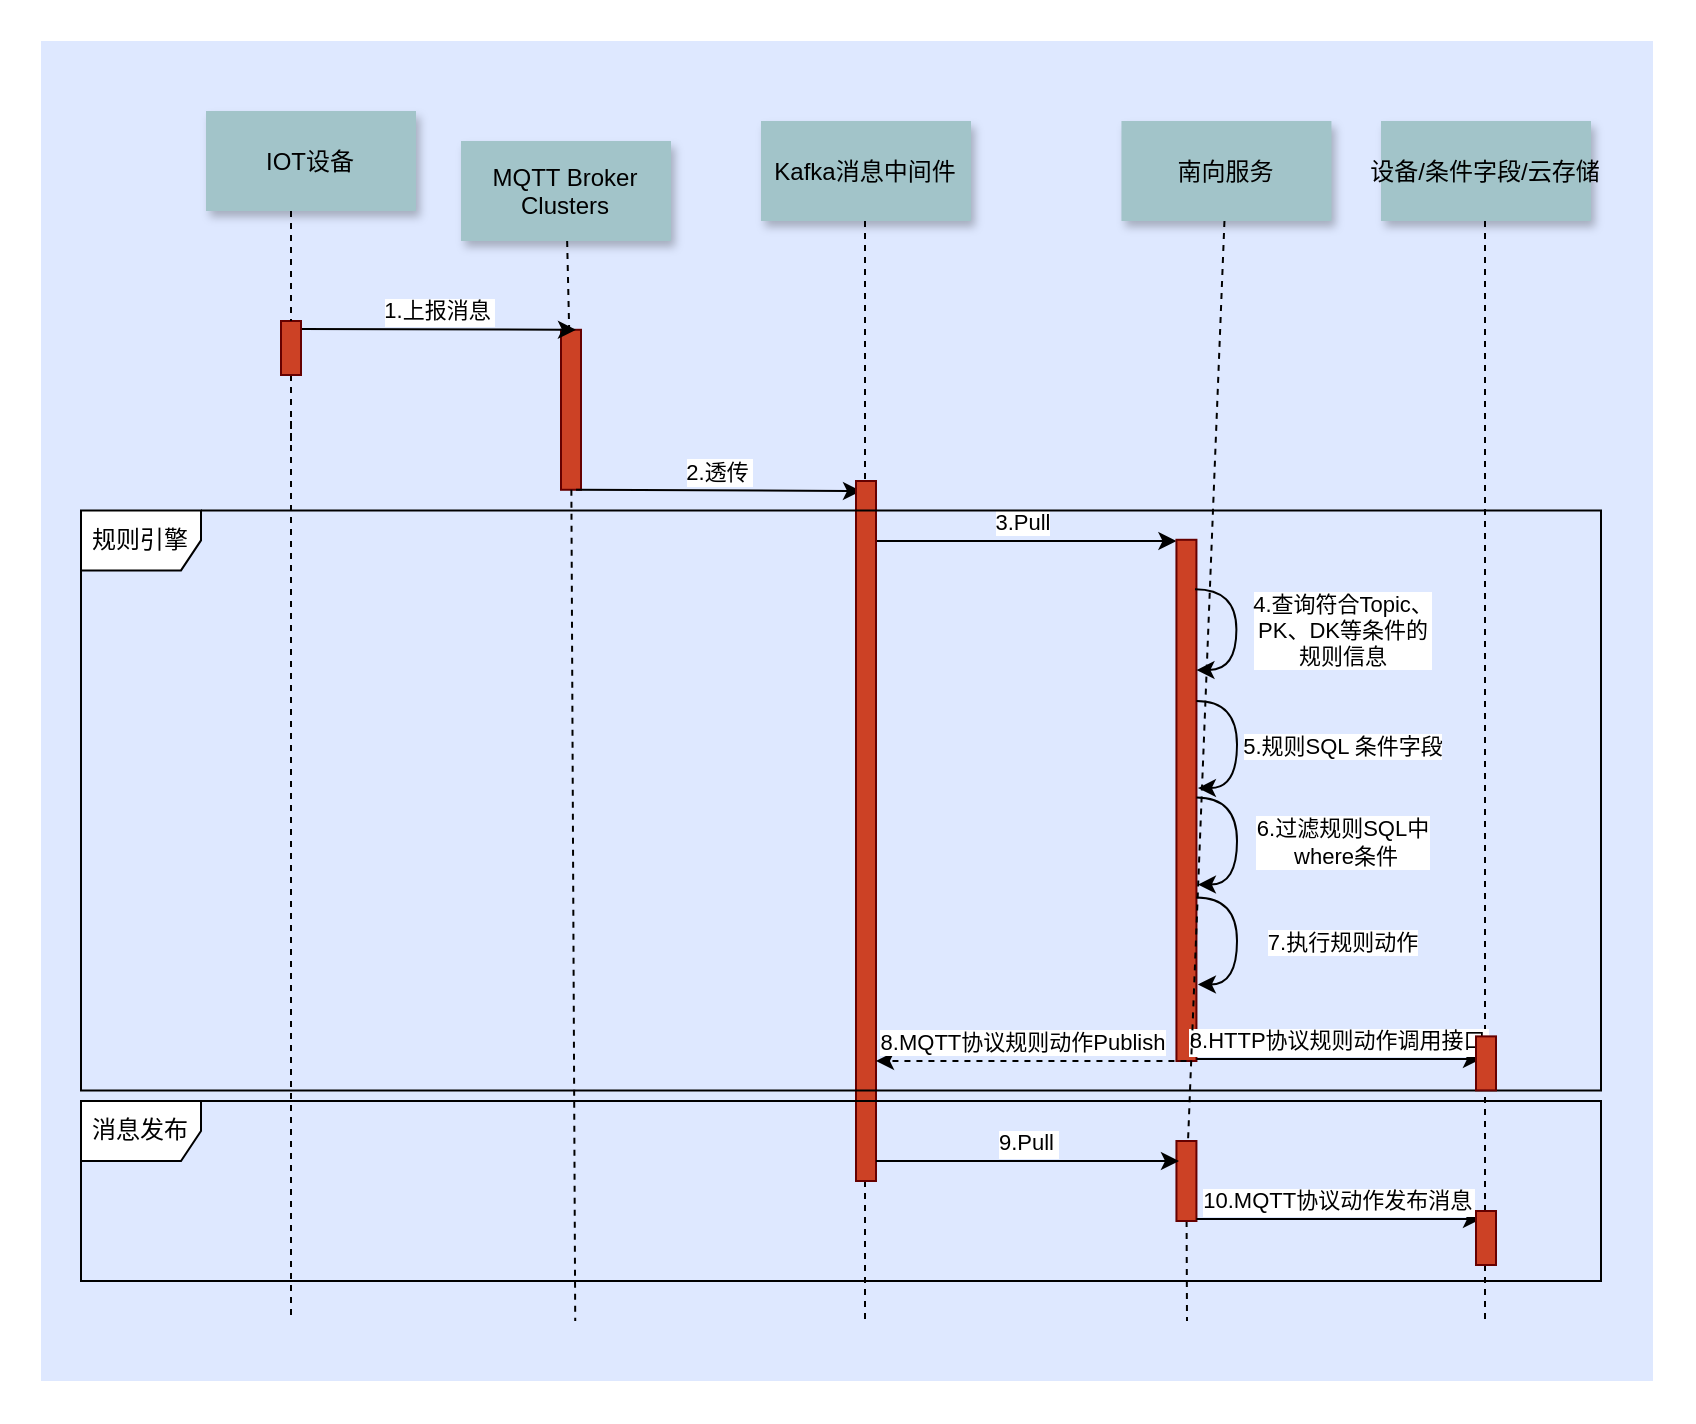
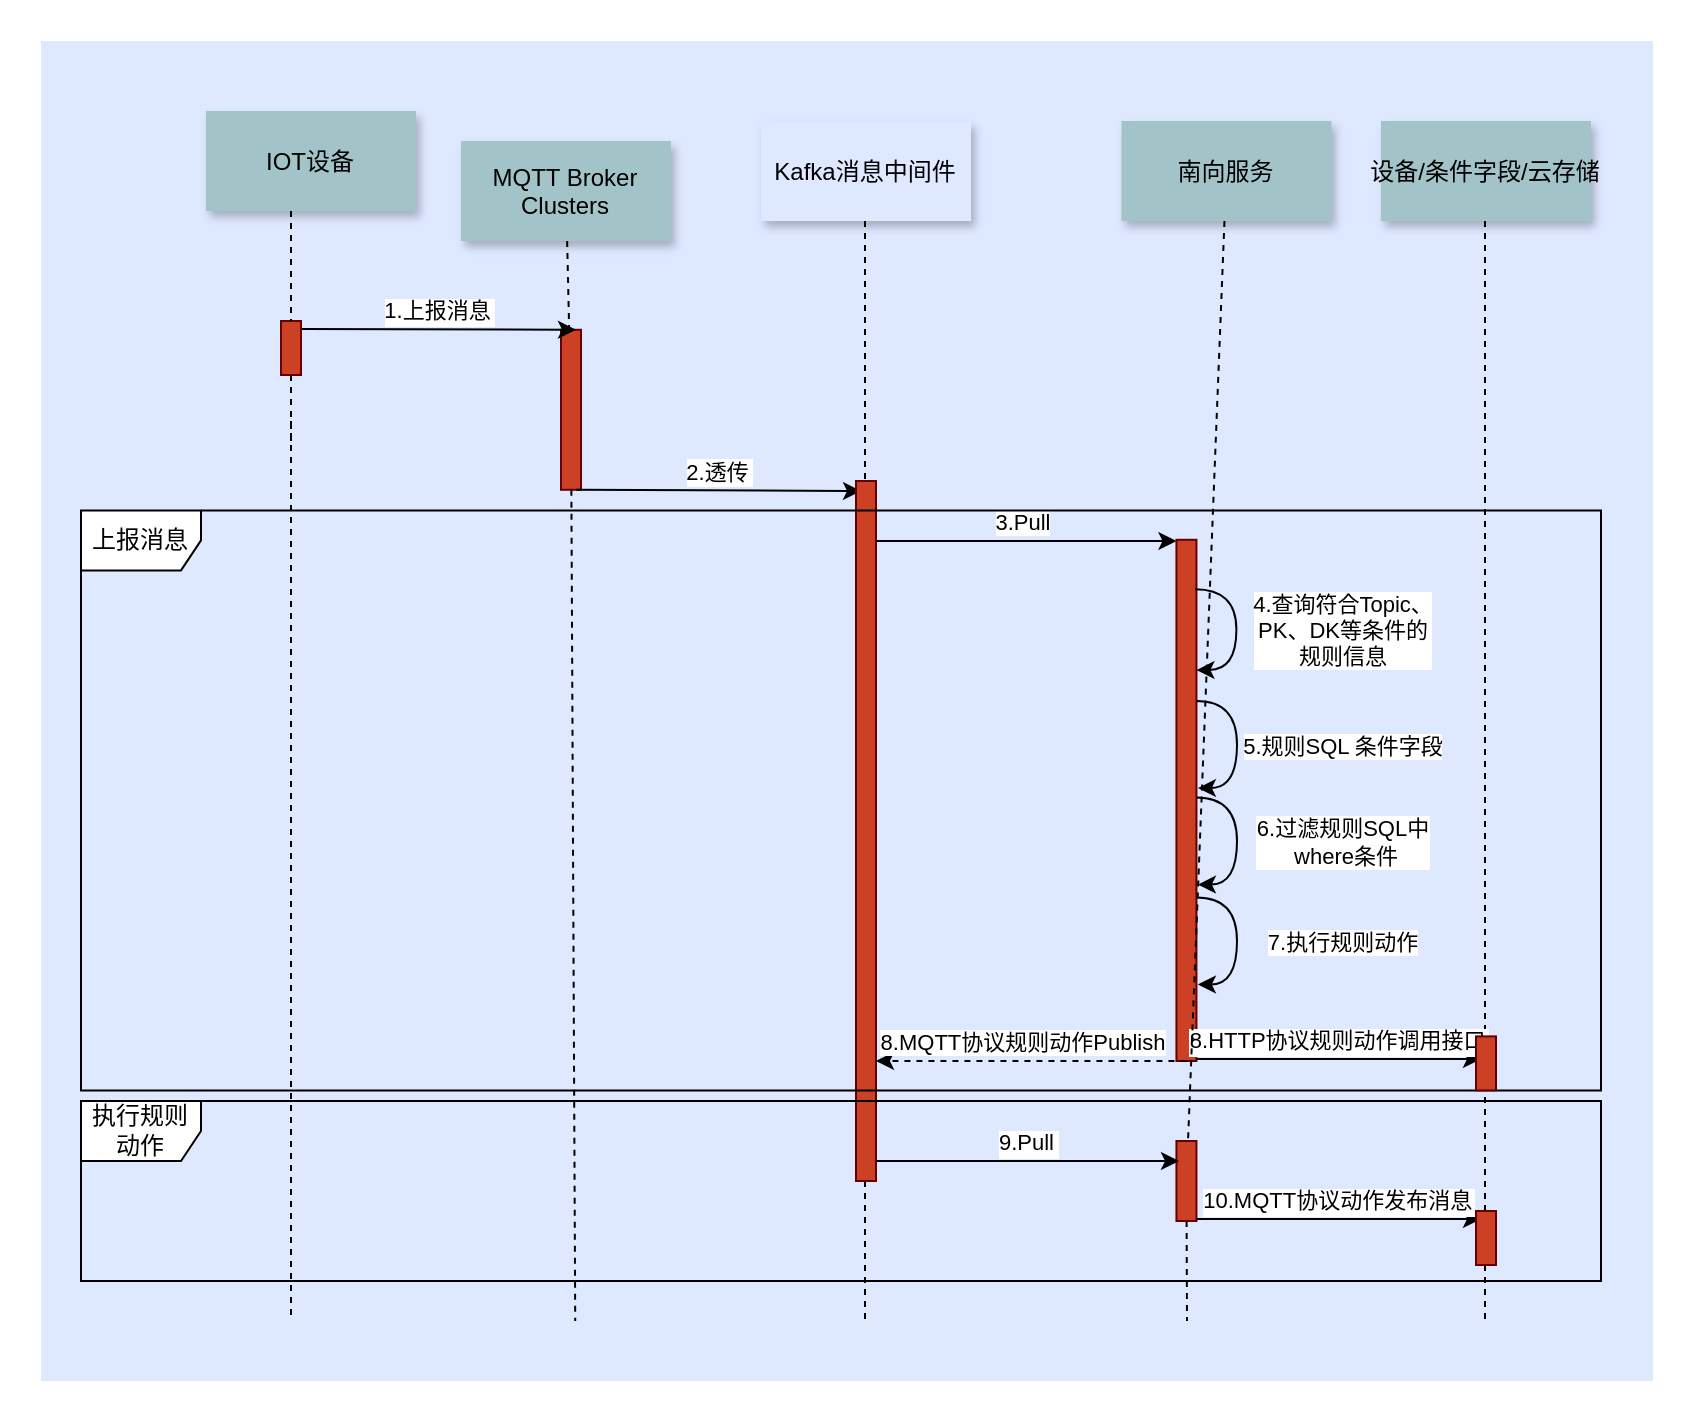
(866, 171) -> (866, 171)
(141, 541) -> (141, 541)
(141, 1131) -> (141, 1131)
